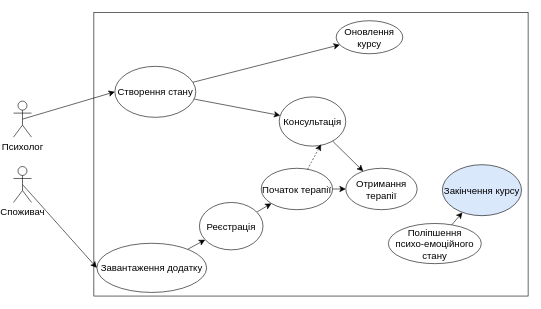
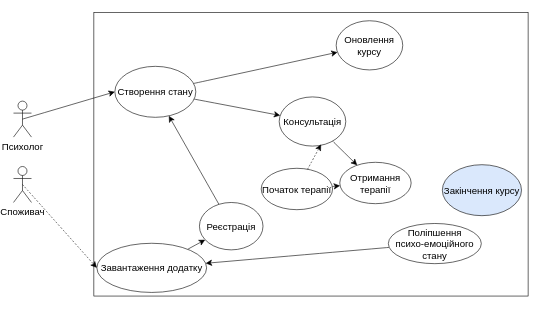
(370, 37) -> (370, 45)
(382, 189) -> (376, 183)
(265, 208) -> (195, 161)
(456, 221) -> (298, 255)
(60, 227) -> (60, 227)
